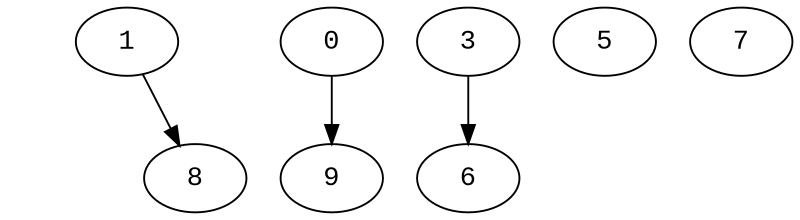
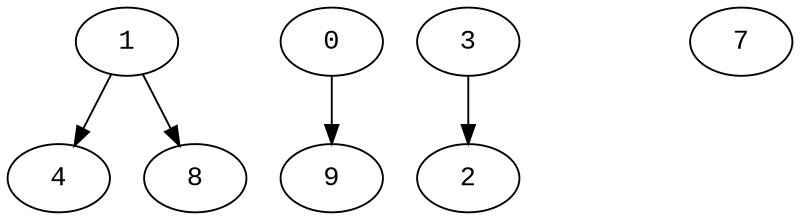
(605, 42) -> none
none -> (59, 178)
(468, 178) -> (468, 178)
